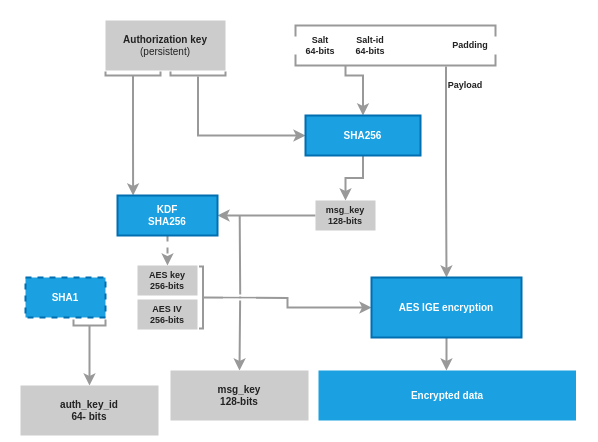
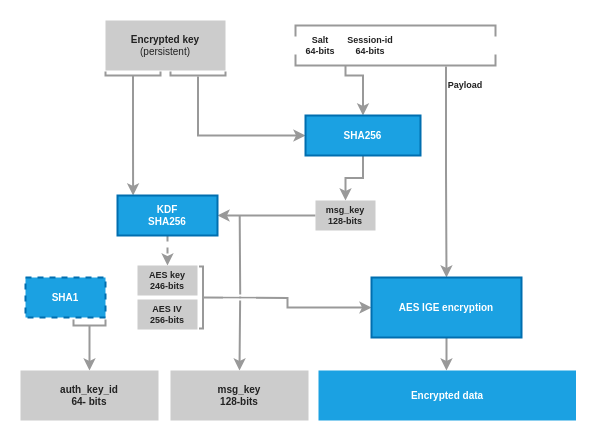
(166, 46) -> (166, 46)
(371, 46) -> (371, 46)
(471, 46) -> none
(168, 281) -> (168, 281)
(90, 411) -> (90, 396)
